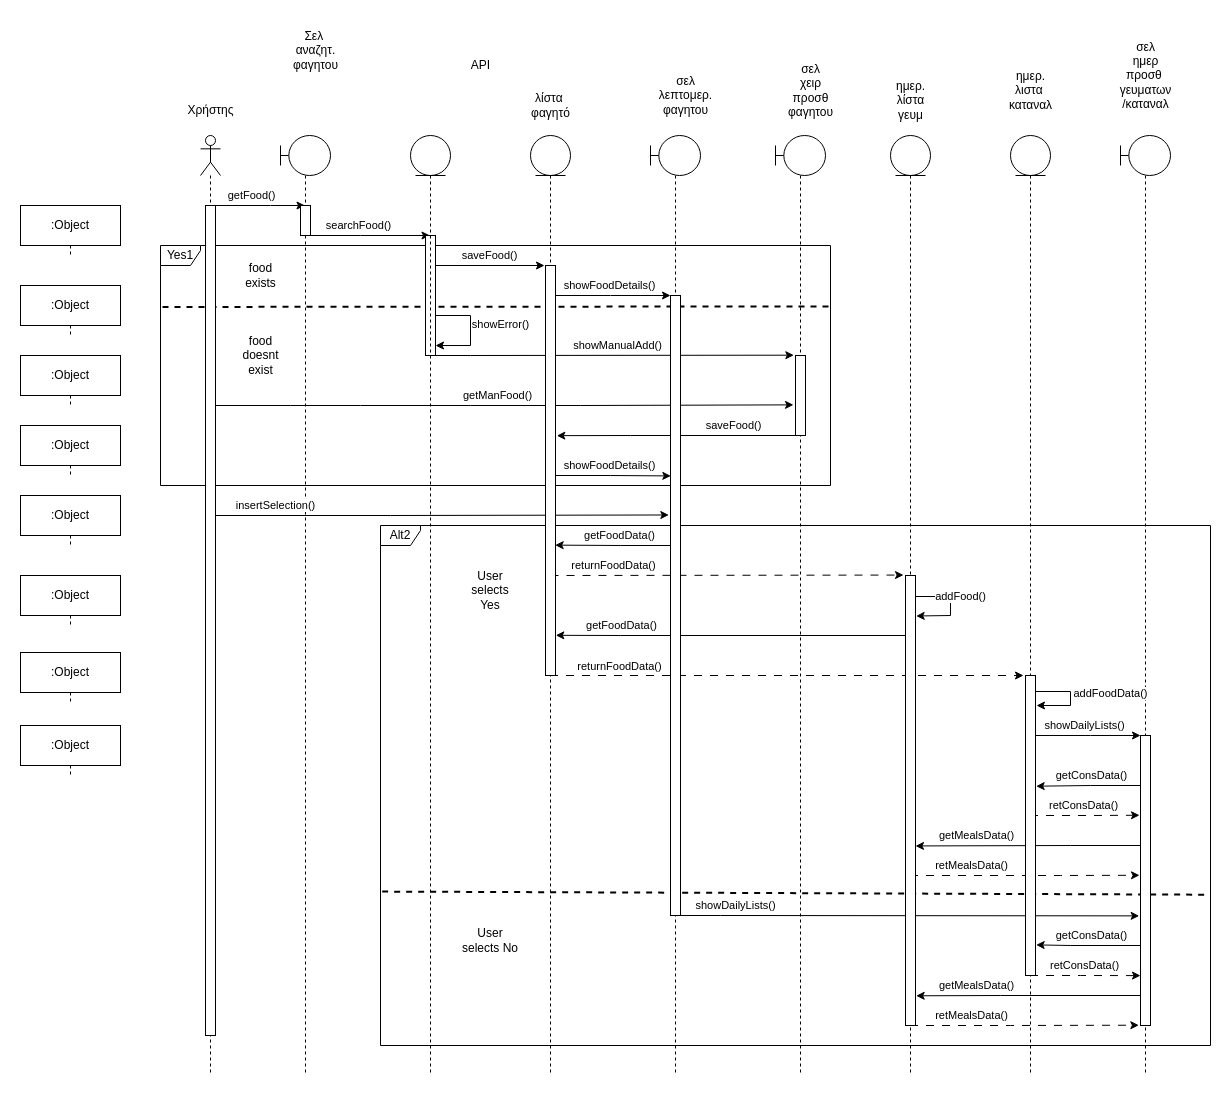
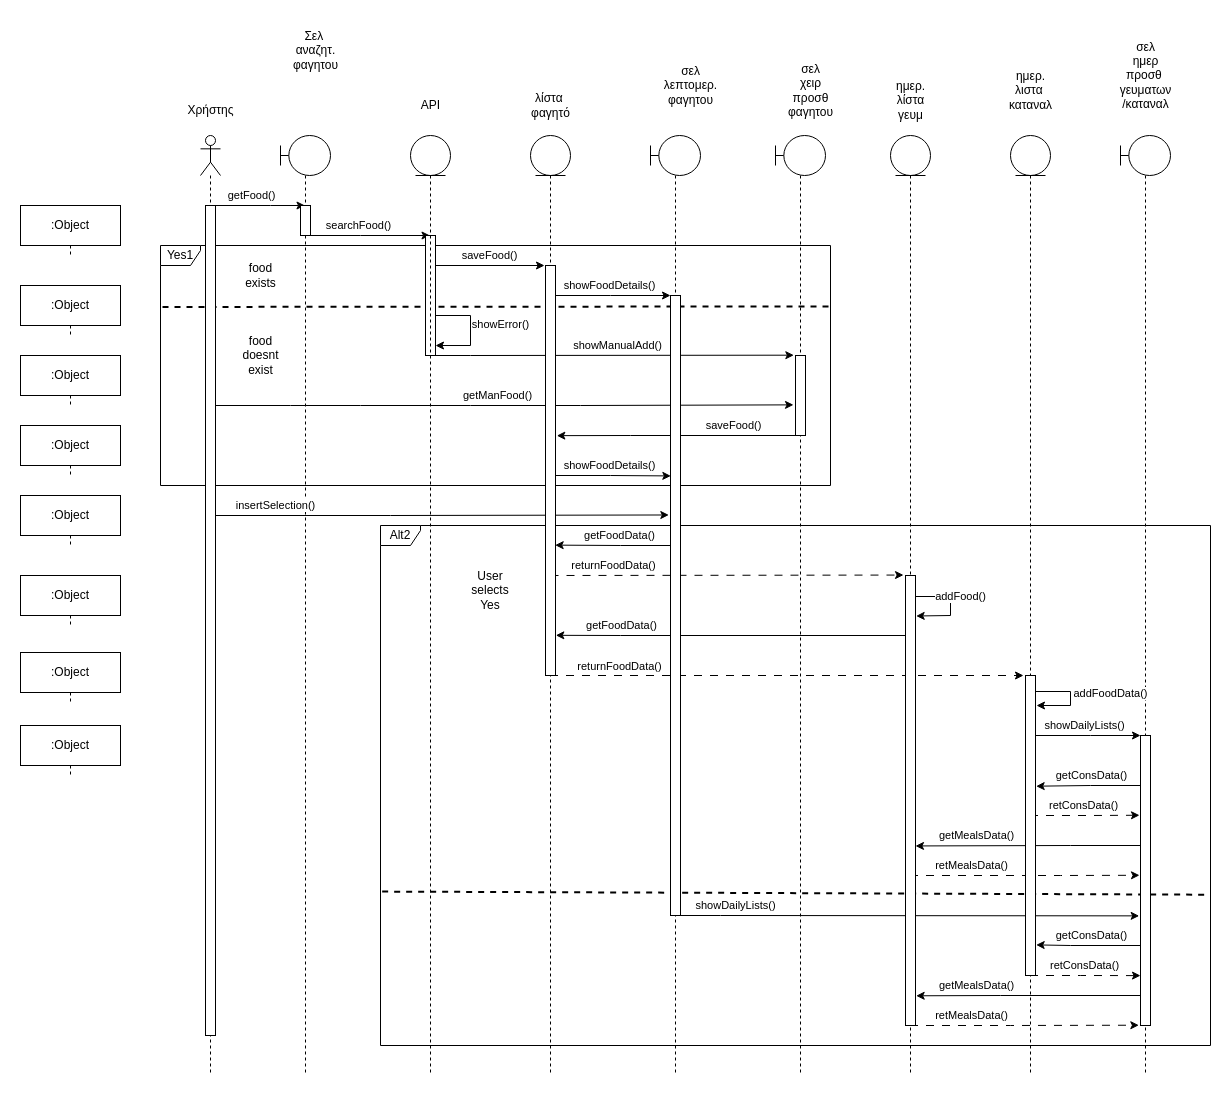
(481, 66) -> (431, 106)
(686, 96) -> (691, 86)
(491, 941) -> none
